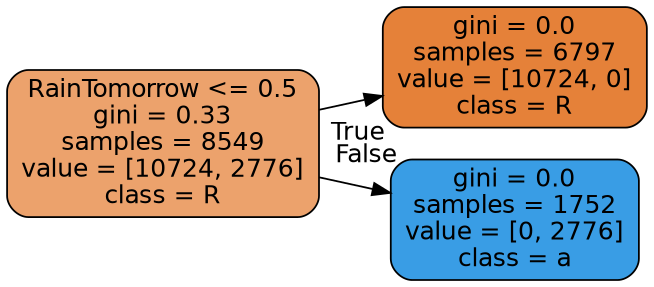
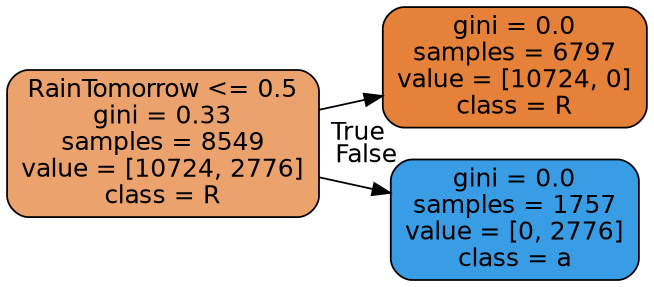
(515, 220) -> (515, 220)
